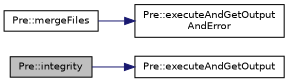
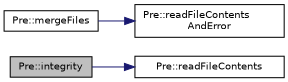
(210, 21) -> (210, 21)
(210, 67) -> (210, 67)
